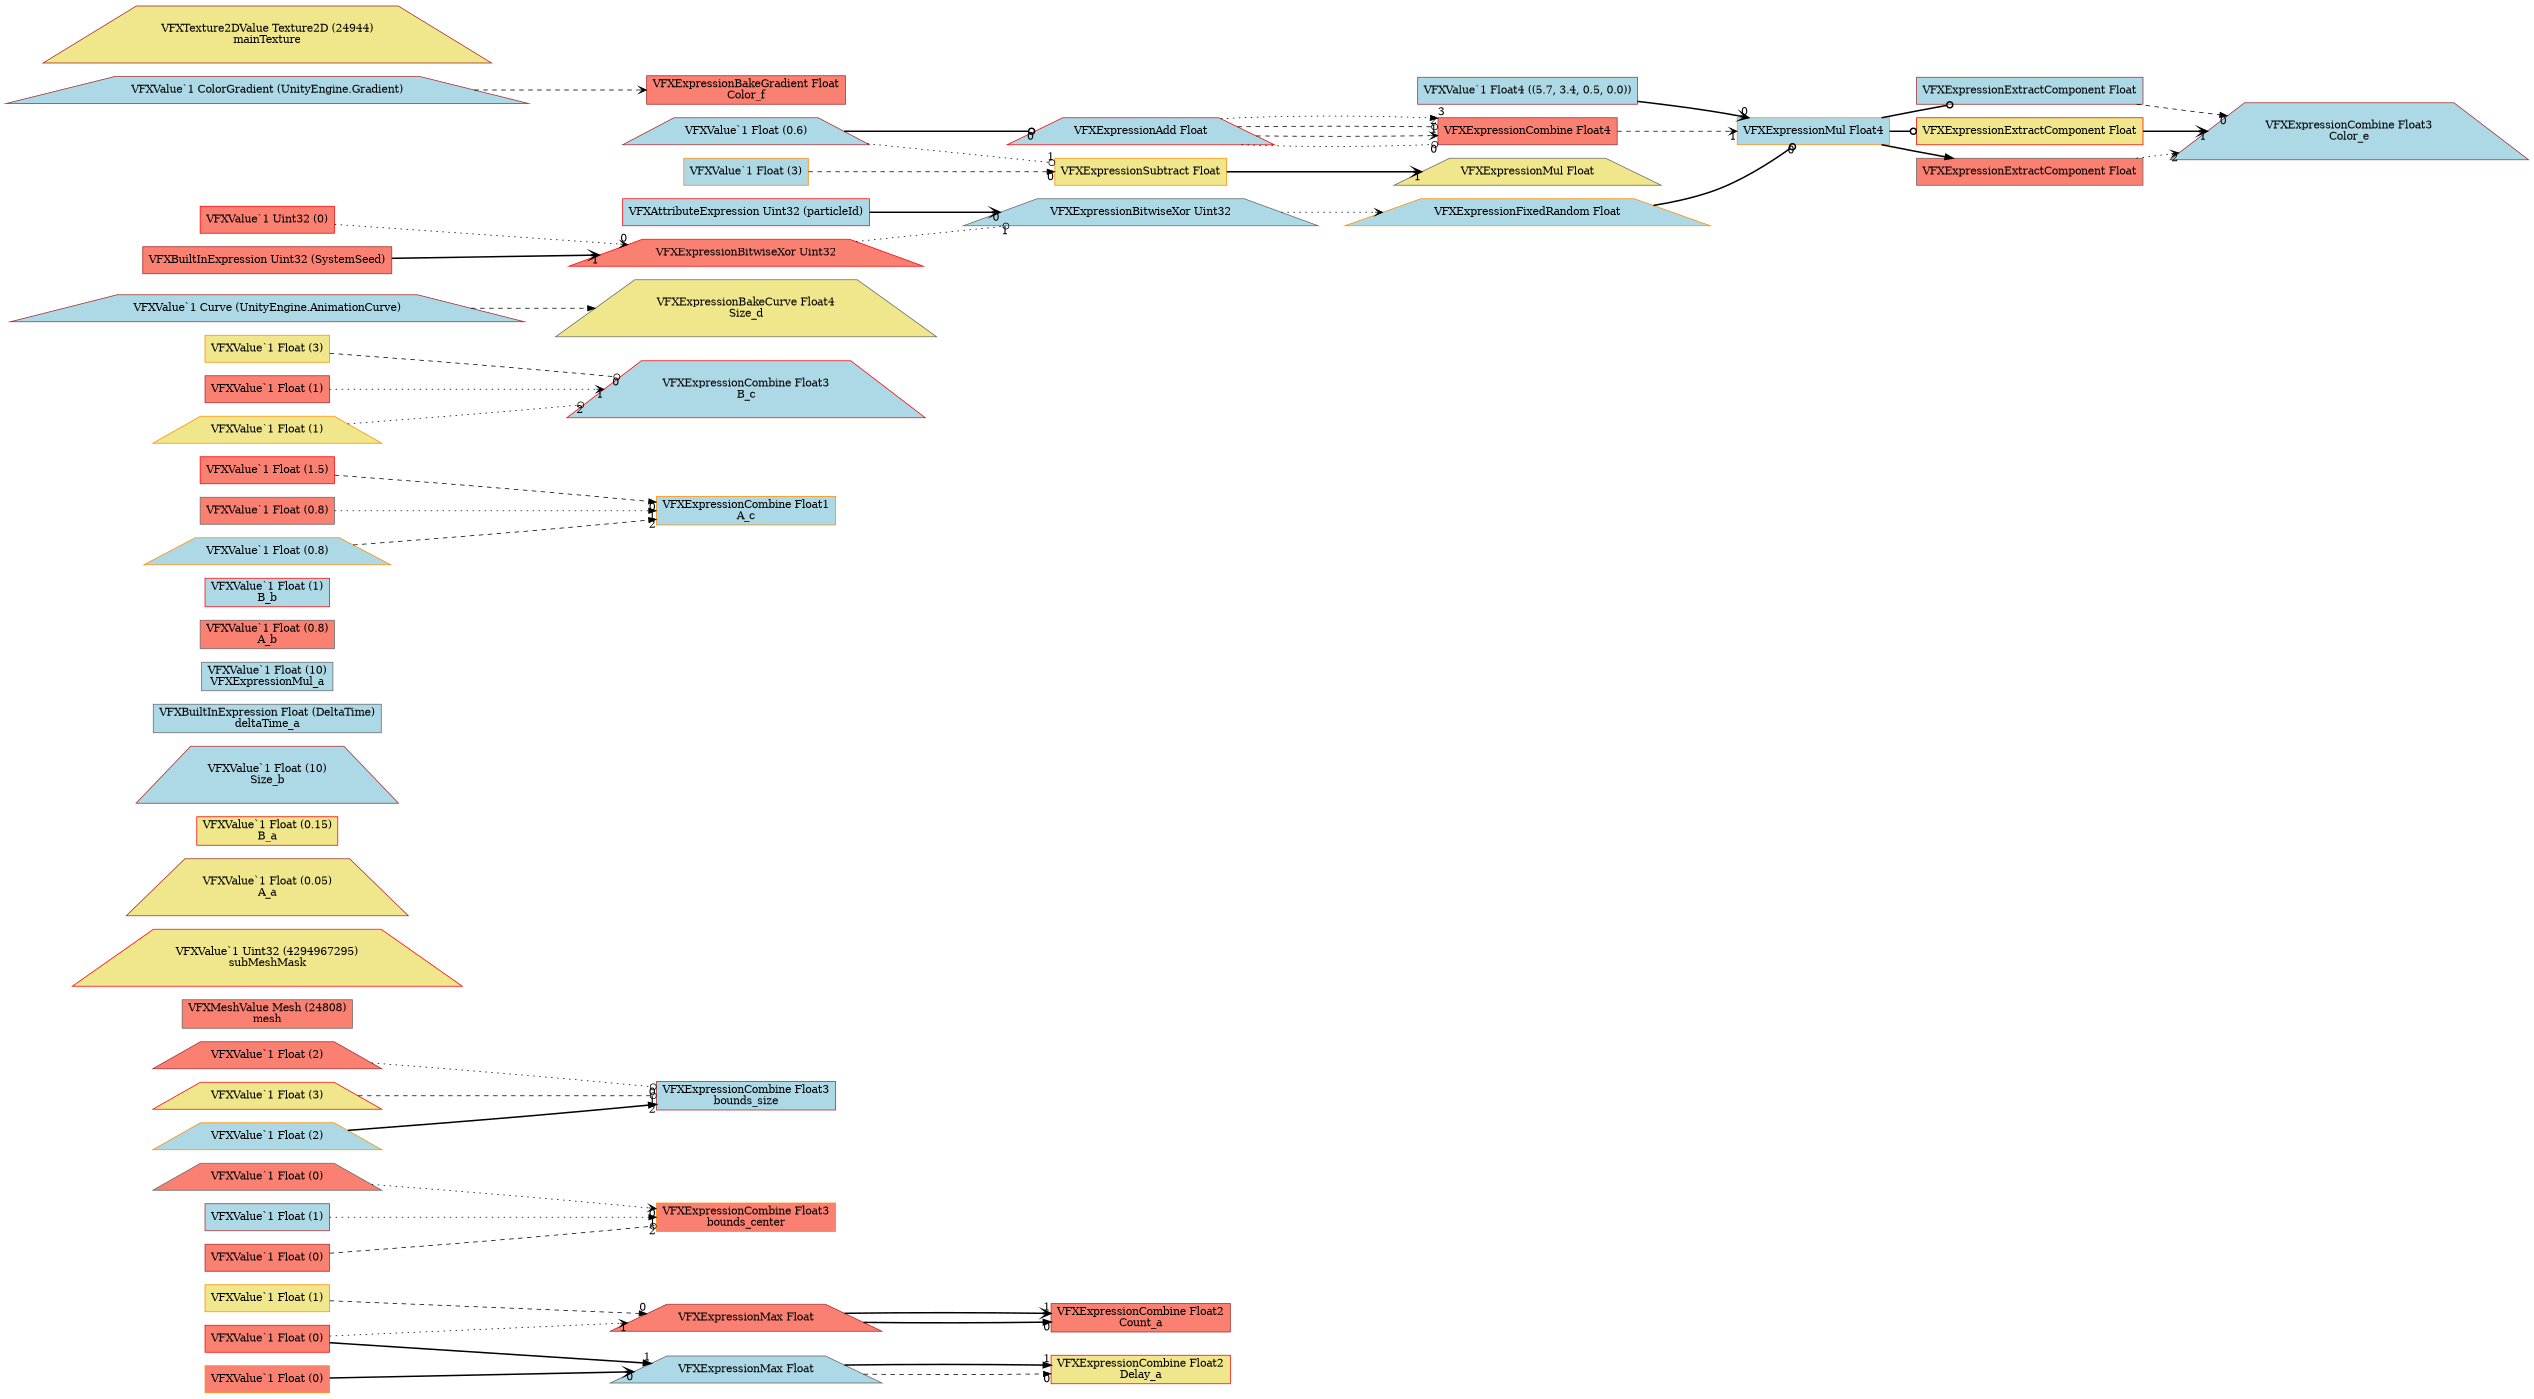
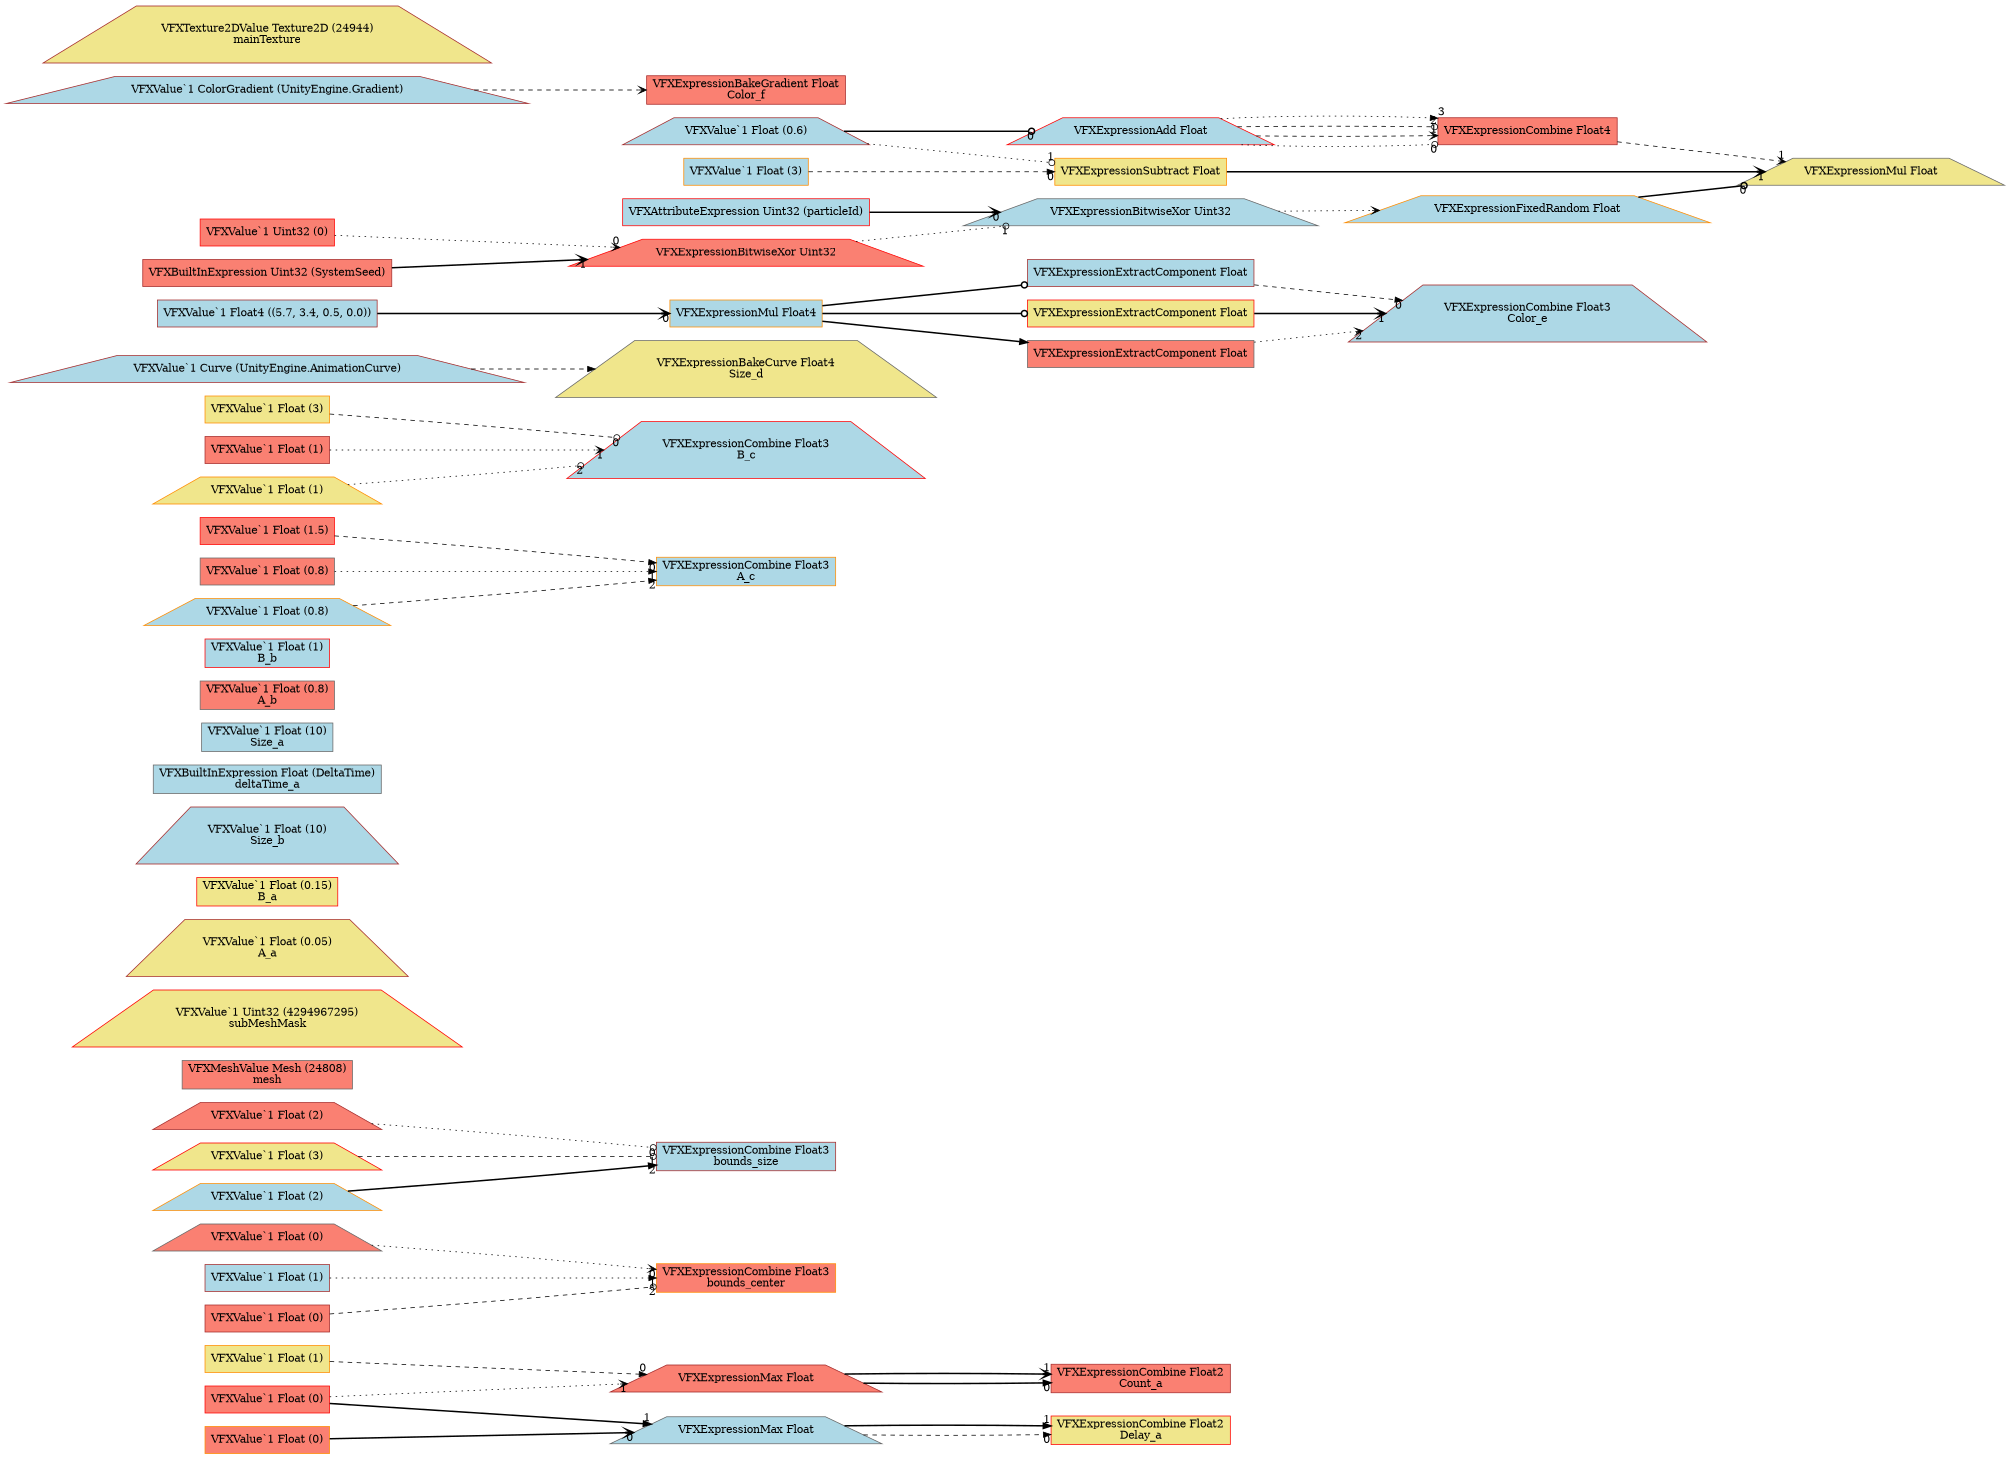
(1673, 131) -> (1698, 151)
(1725, 186) -> (1690, 192)
(746, 511) -> (746, 572)
(267, 676) -> (267, 737)
